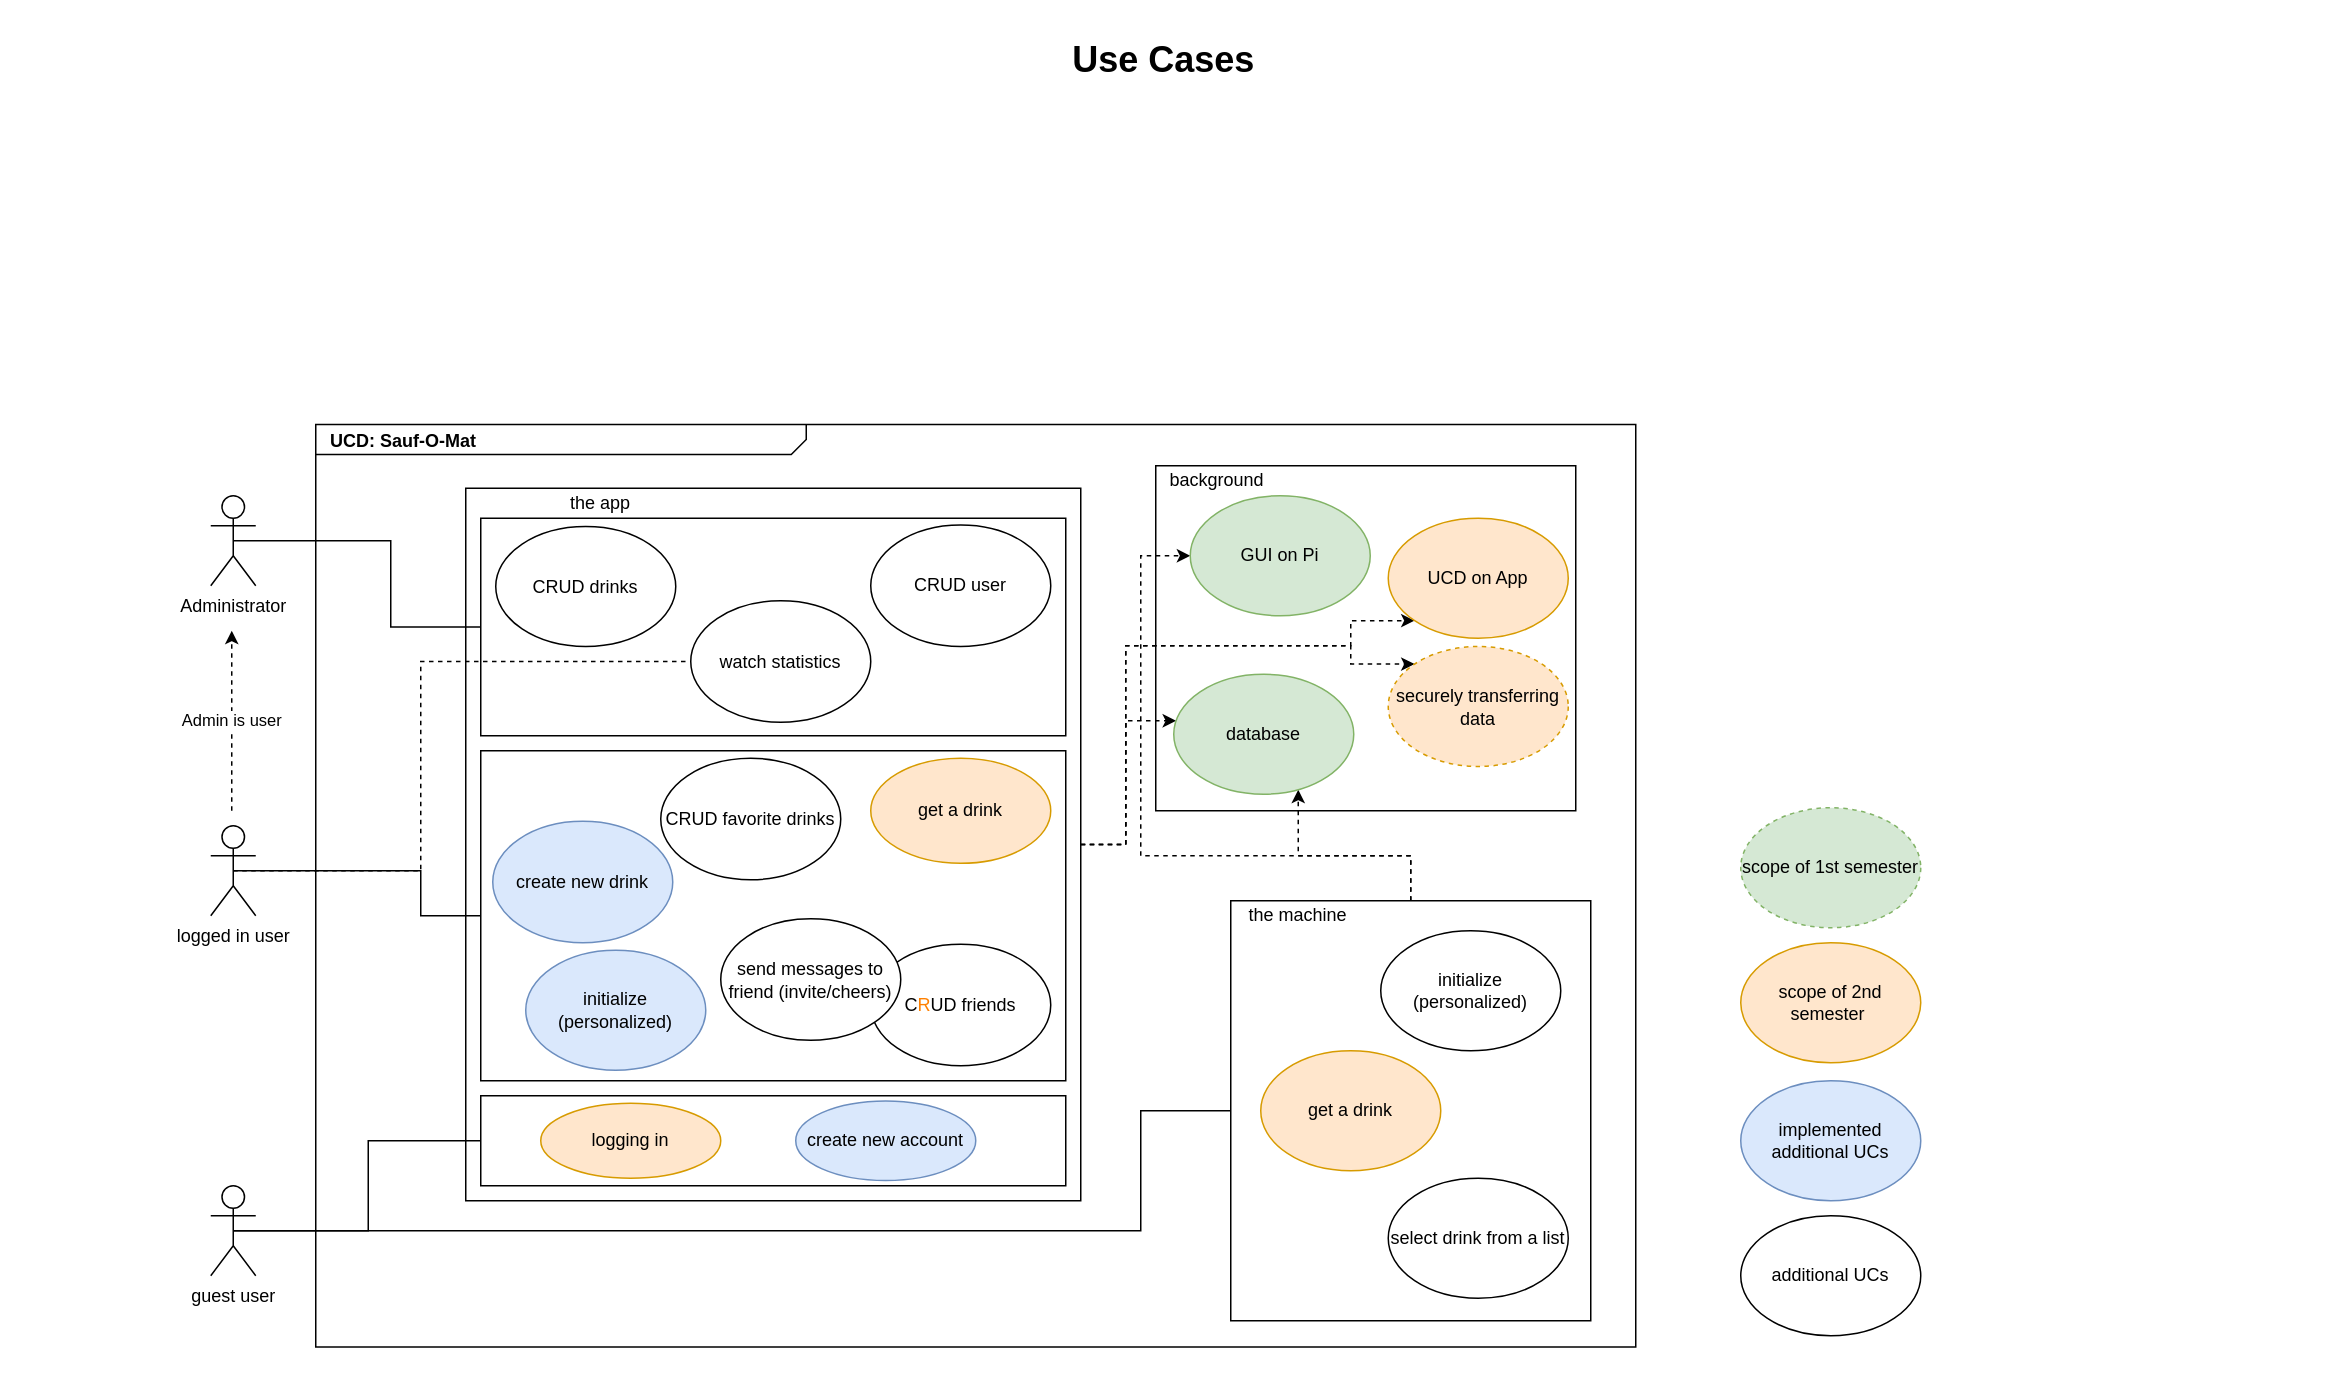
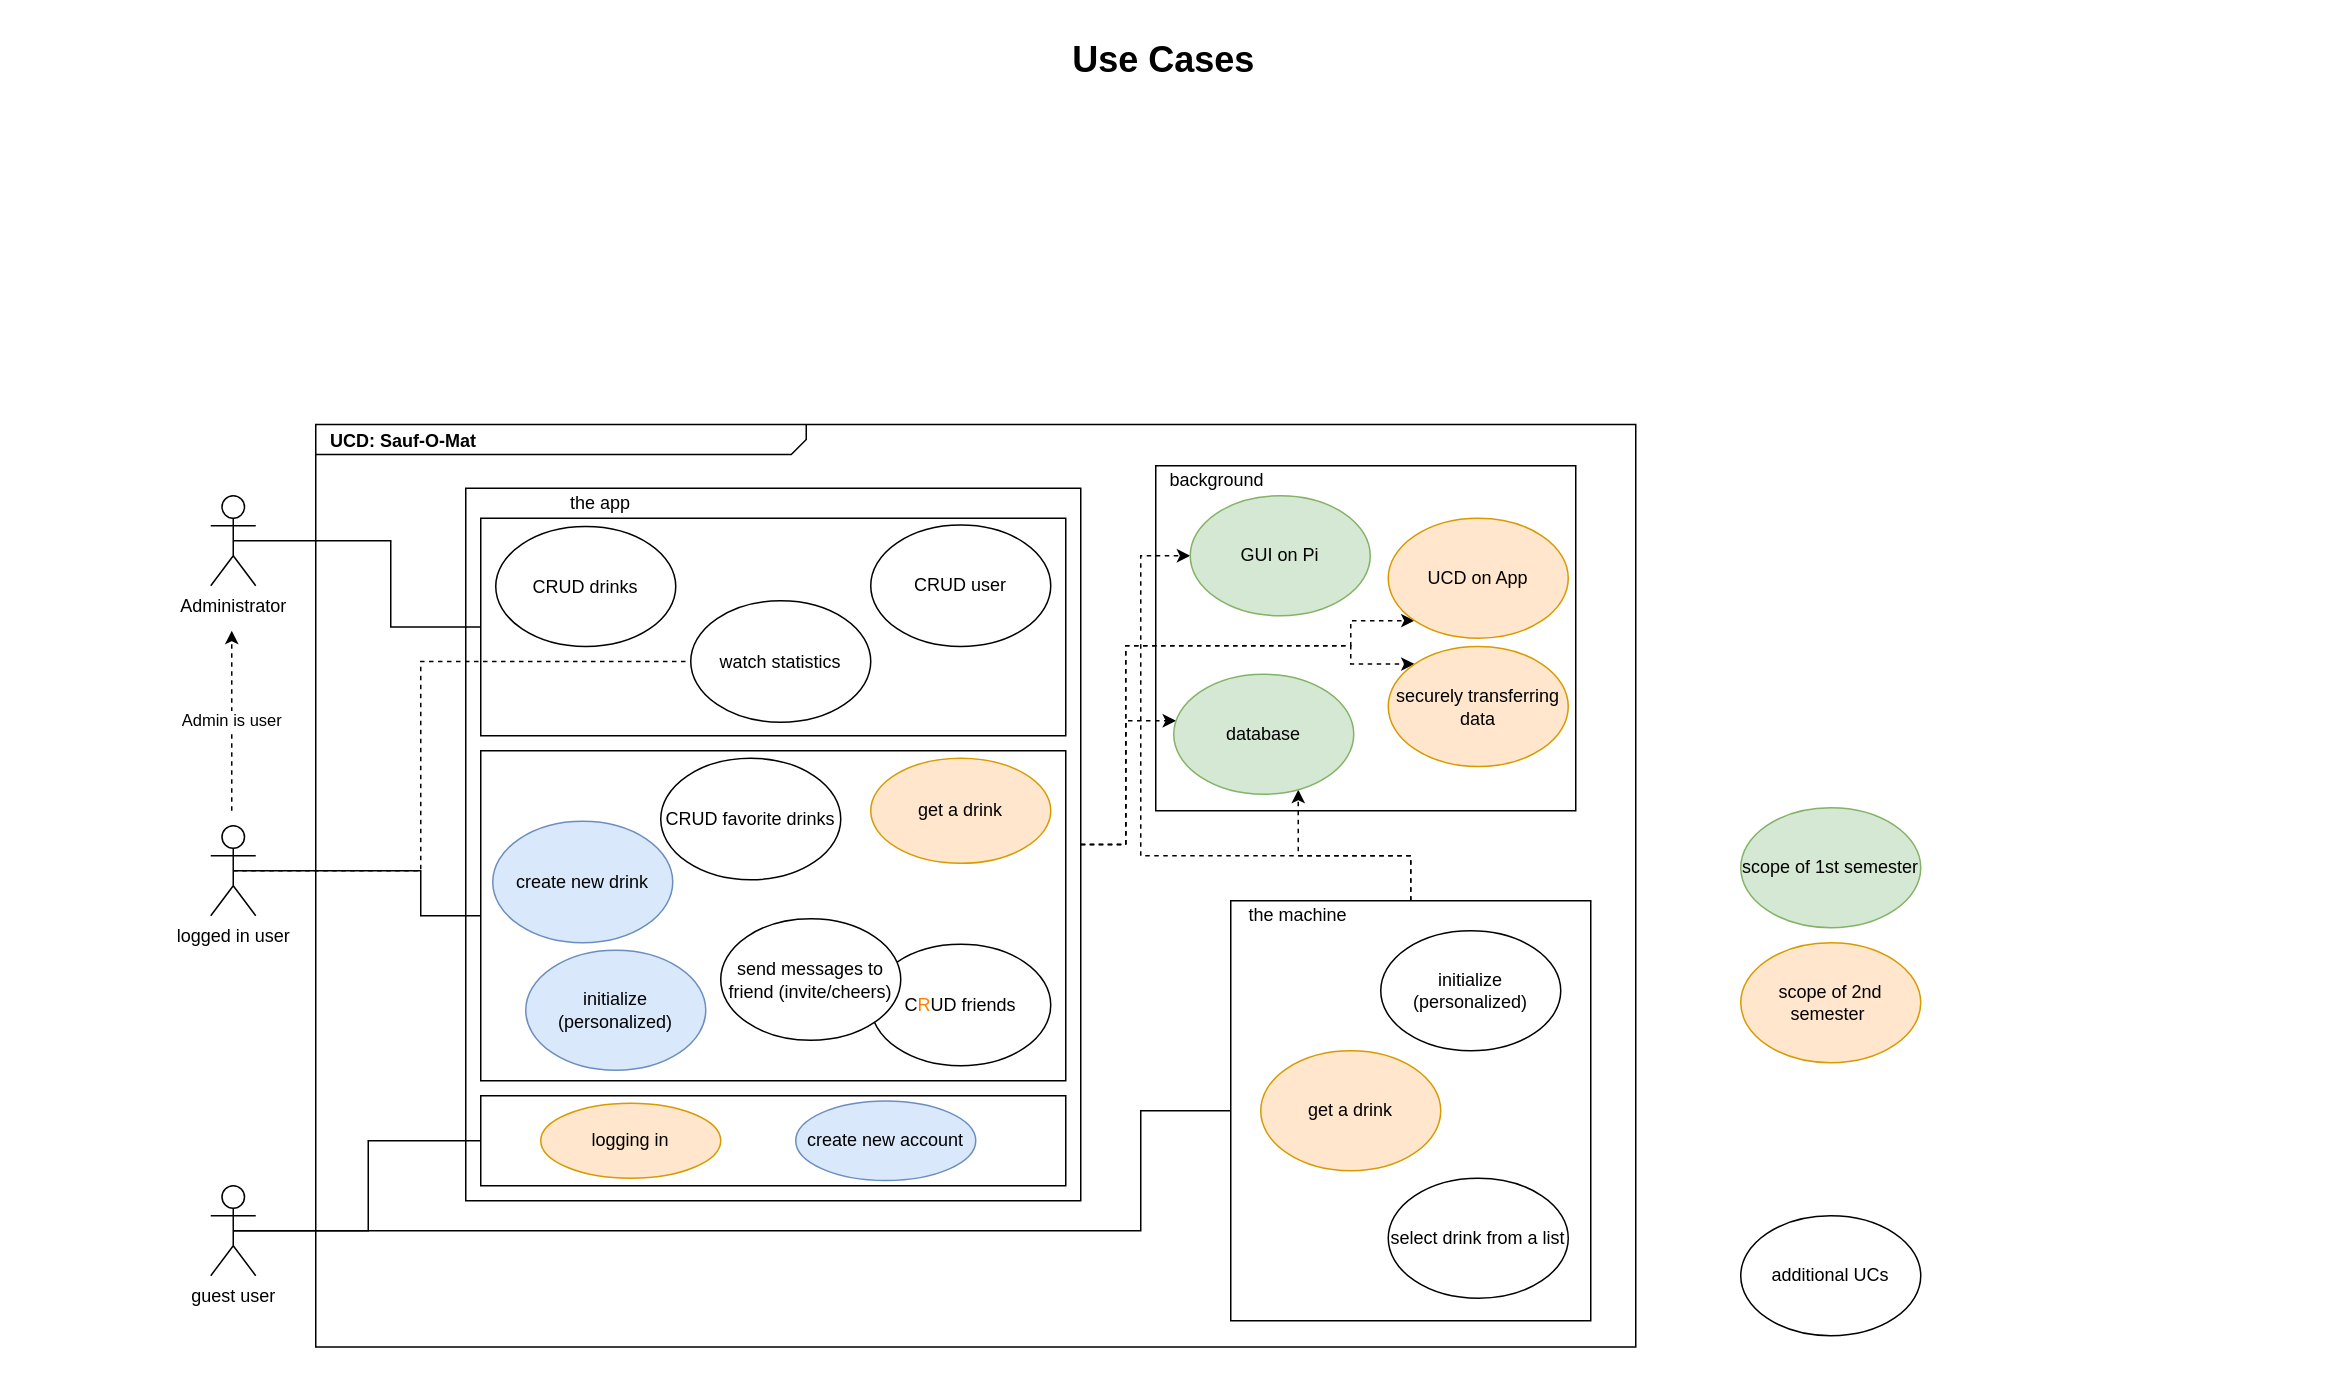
(1478, 707) -> (1478, 707)
(1831, 868) -> (1831, 868)
(1831, 1141) -> none
